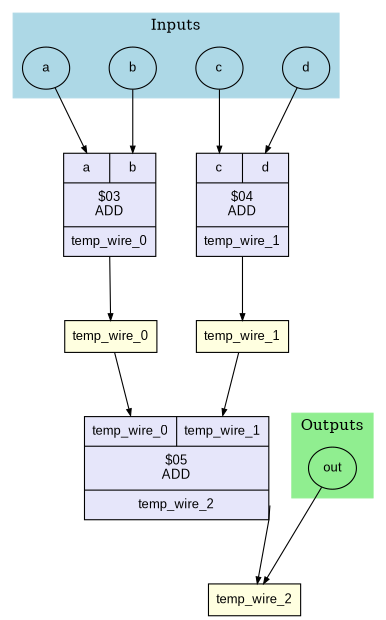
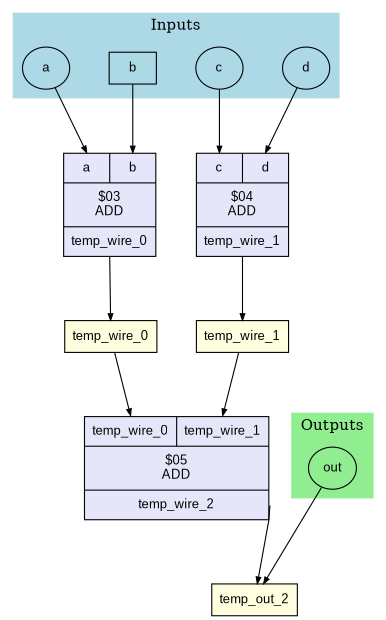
(133, 68) -> (133, 68)
(255, 600) -> (255, 600)
